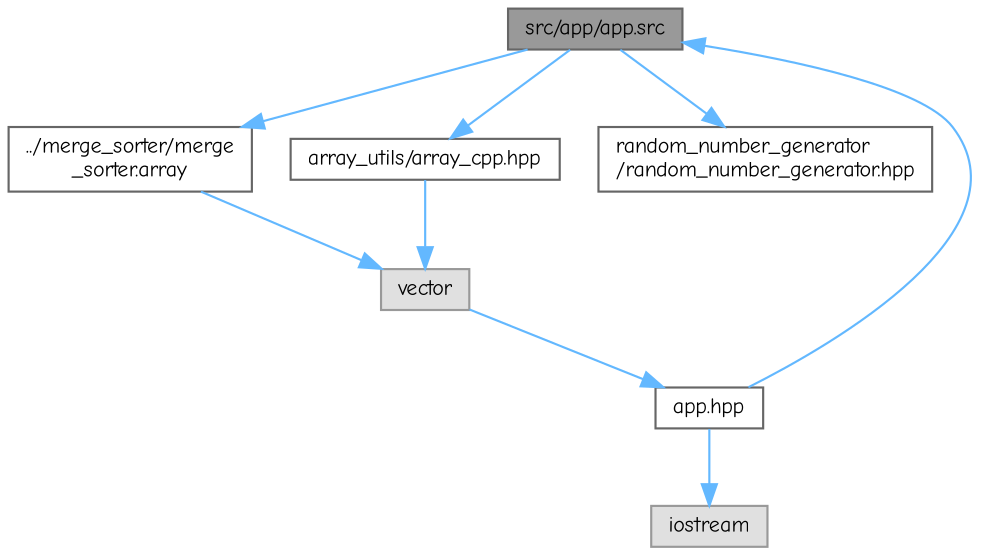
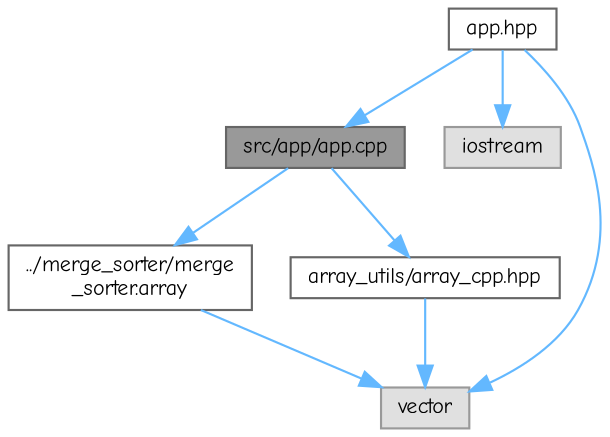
(595, 29) -> (315, 147)
(765, 159) -> none
(556, 344) -> (600, 229)
